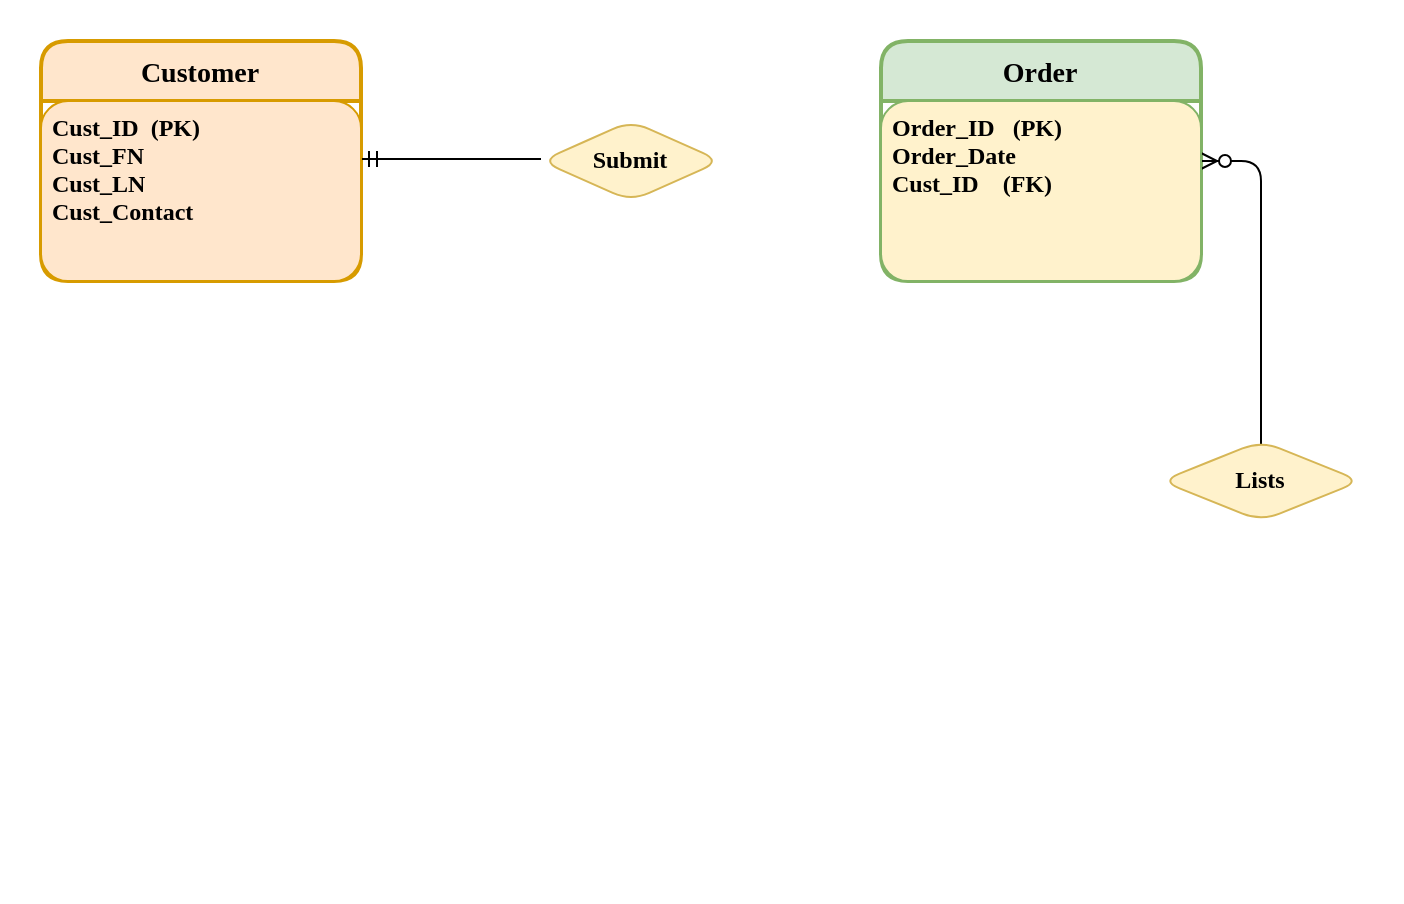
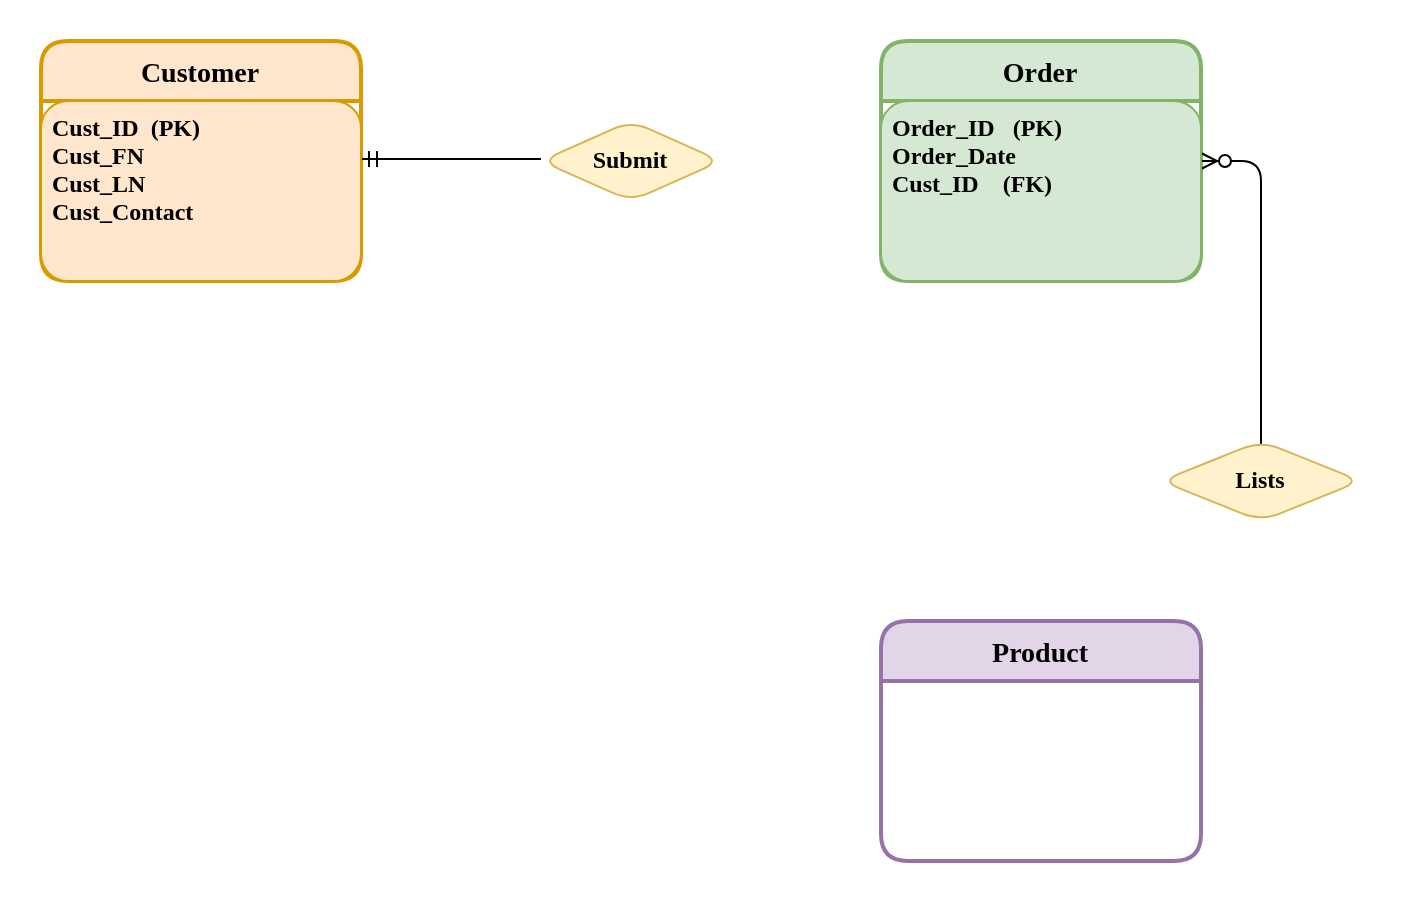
(1041, 191) -> (1041, 191)
none -> (1041, 741)
